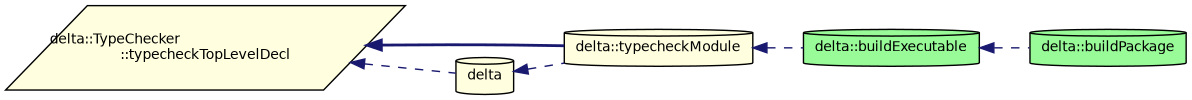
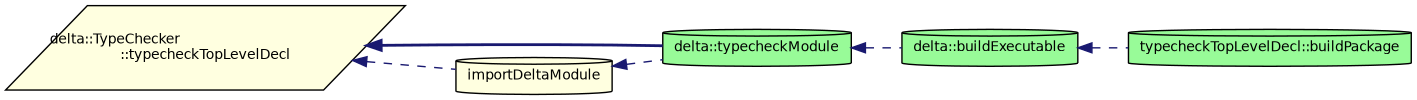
(659, 48) -> (757, 48)
(1108, 48) -> (1270, 48)
(485, 76) -> (534, 76)
